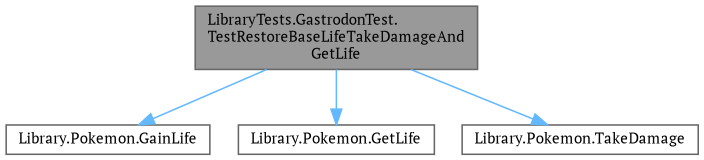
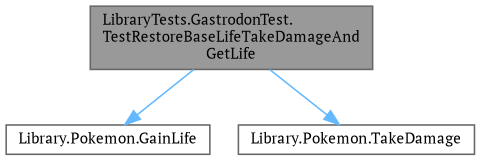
(336, 140) -> none
